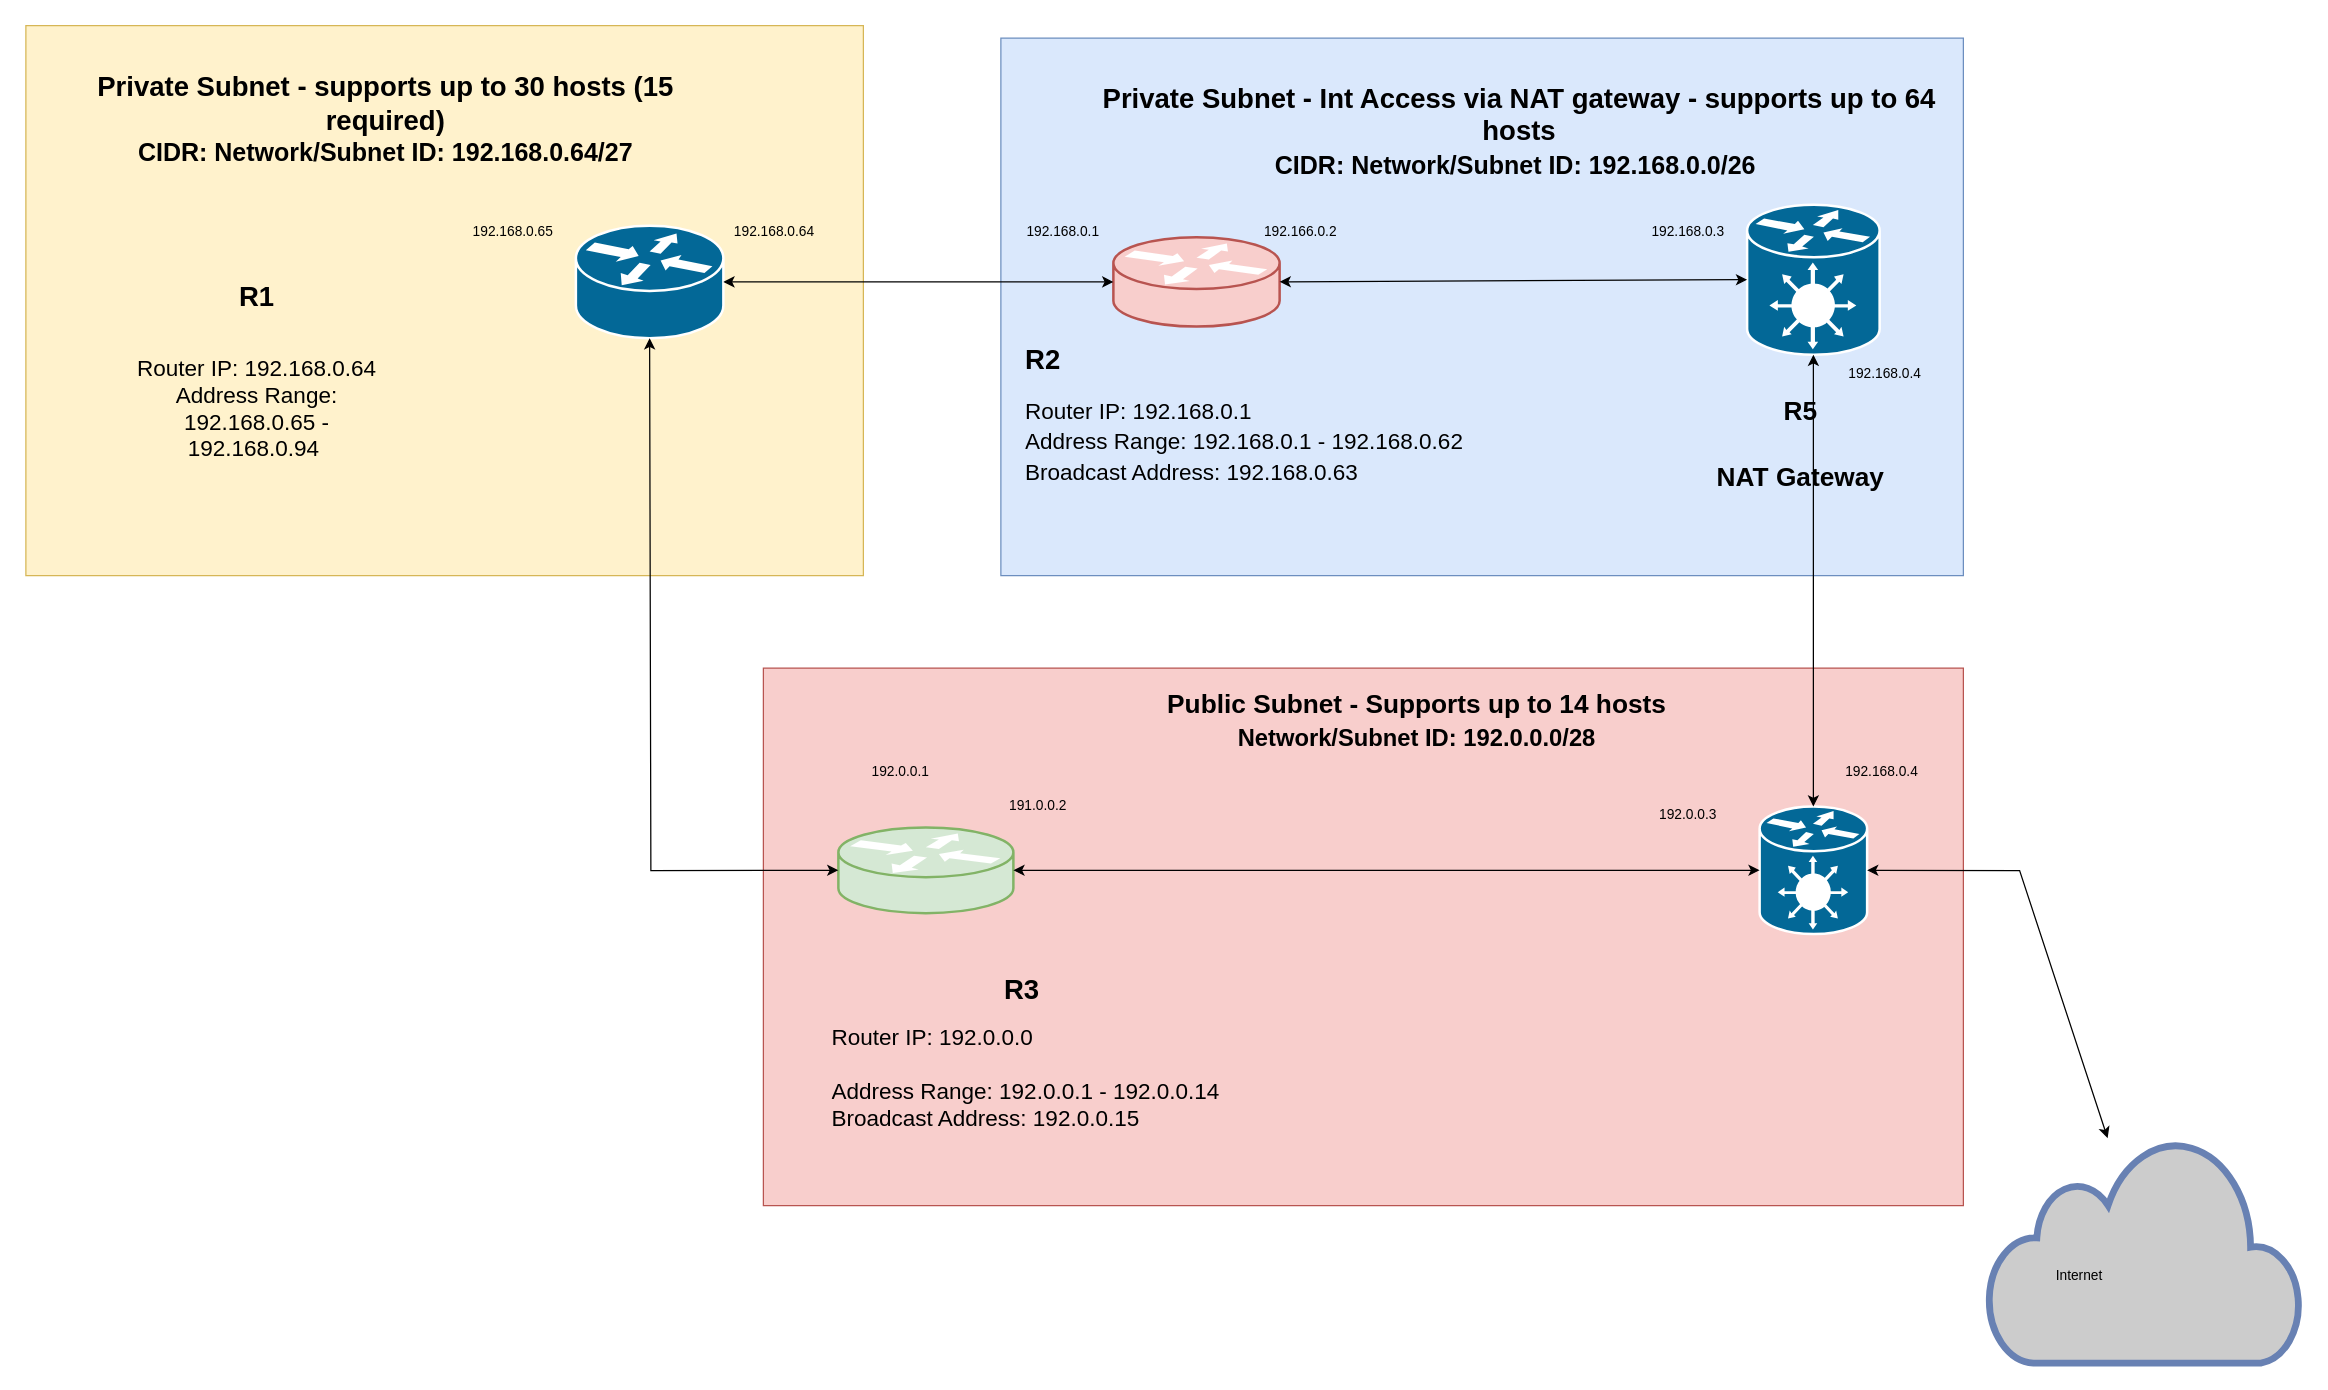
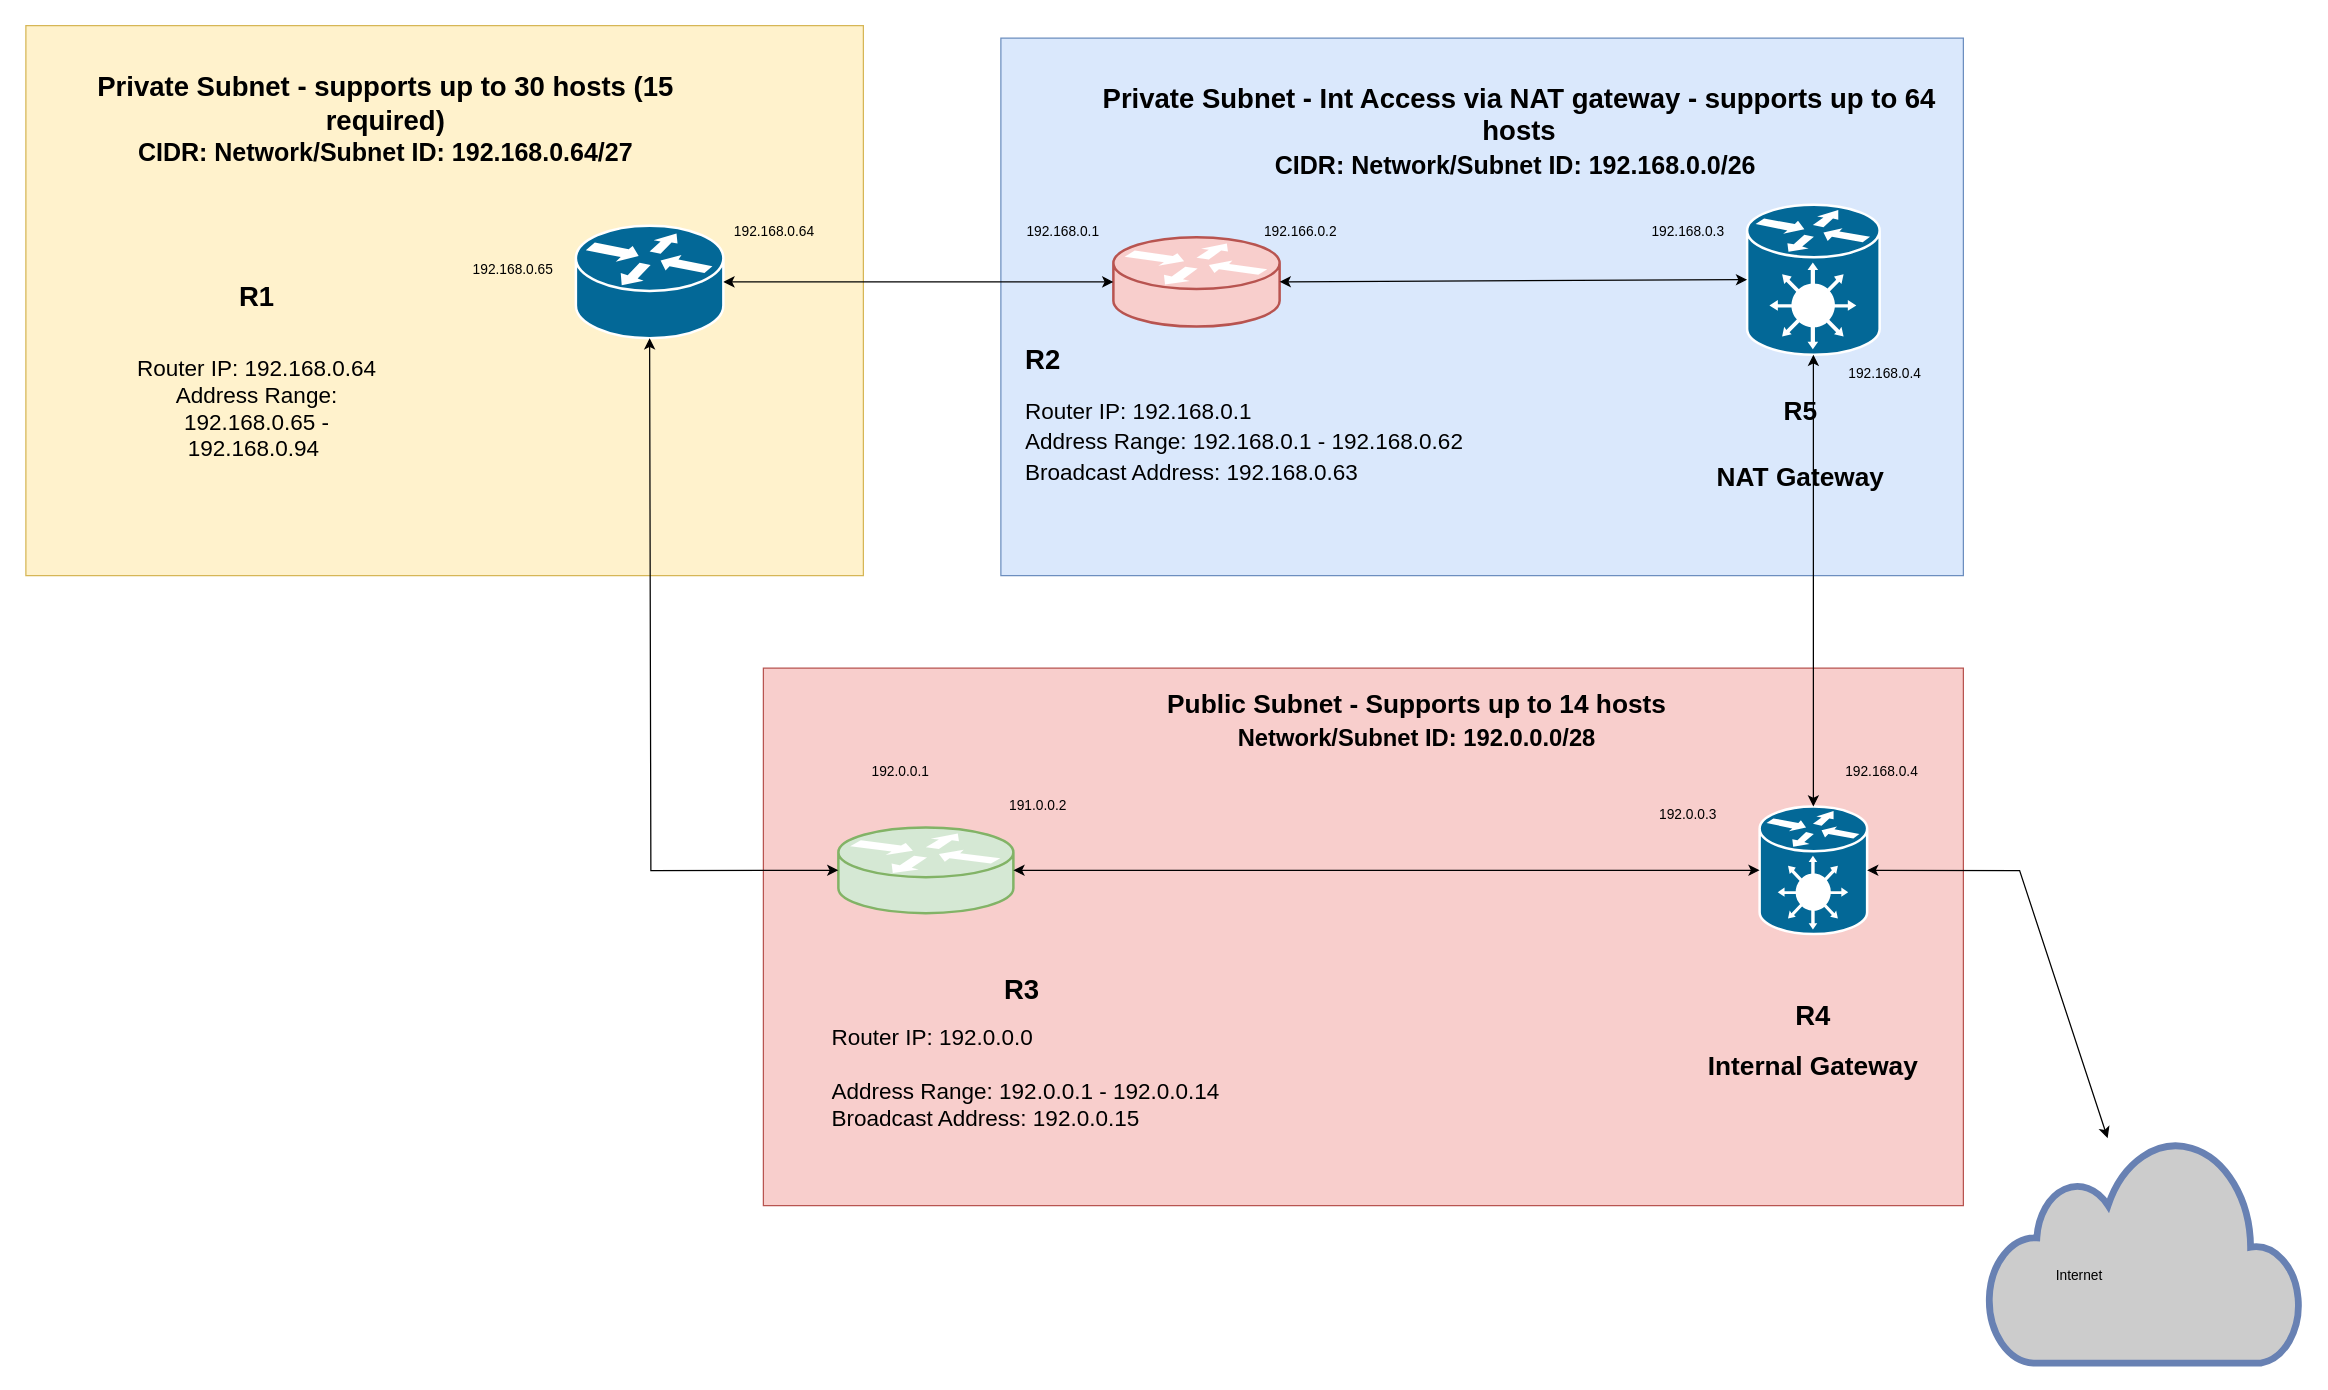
(513, 232) -> (513, 269)
none -> (1813, 1041)
